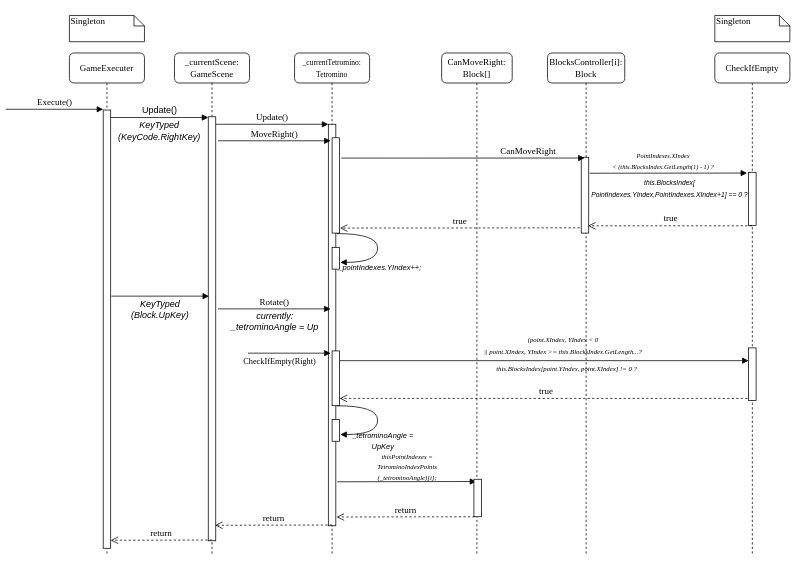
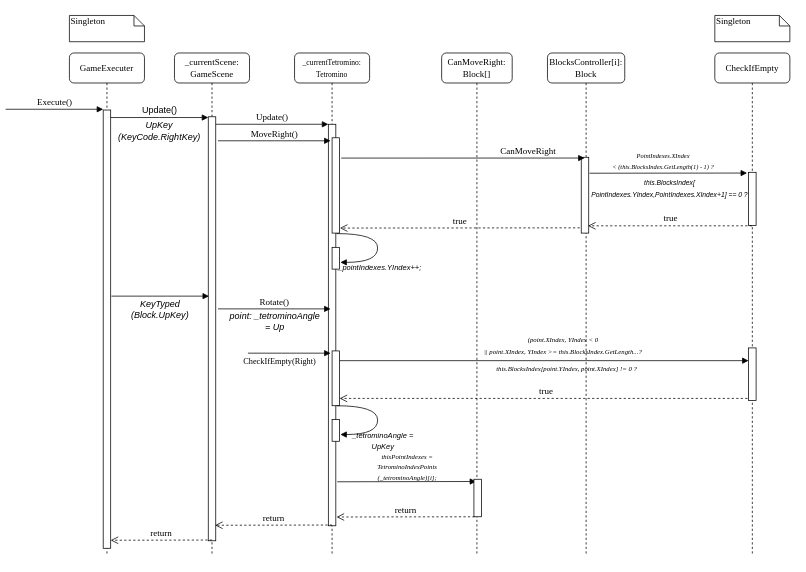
(159, 131) -> (159, 131)
(275, 321) -> (275, 321)
